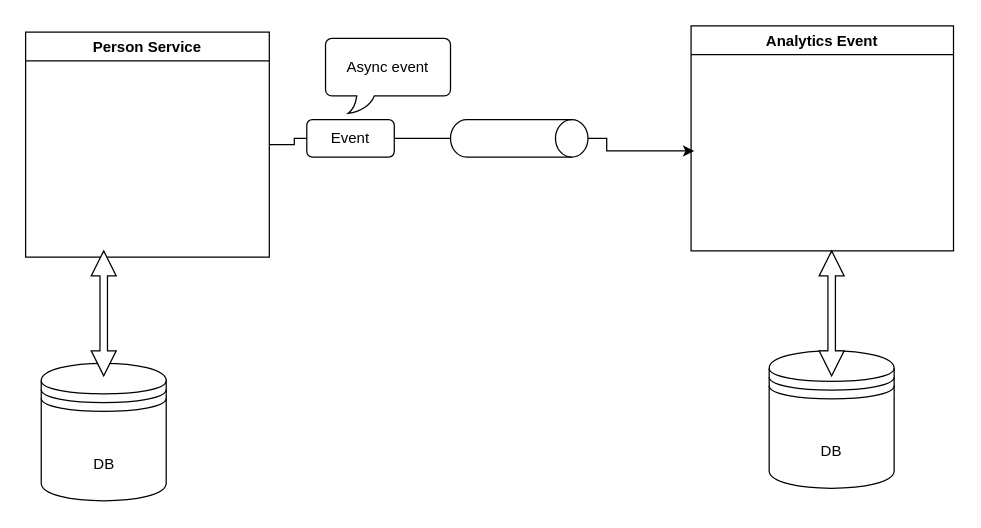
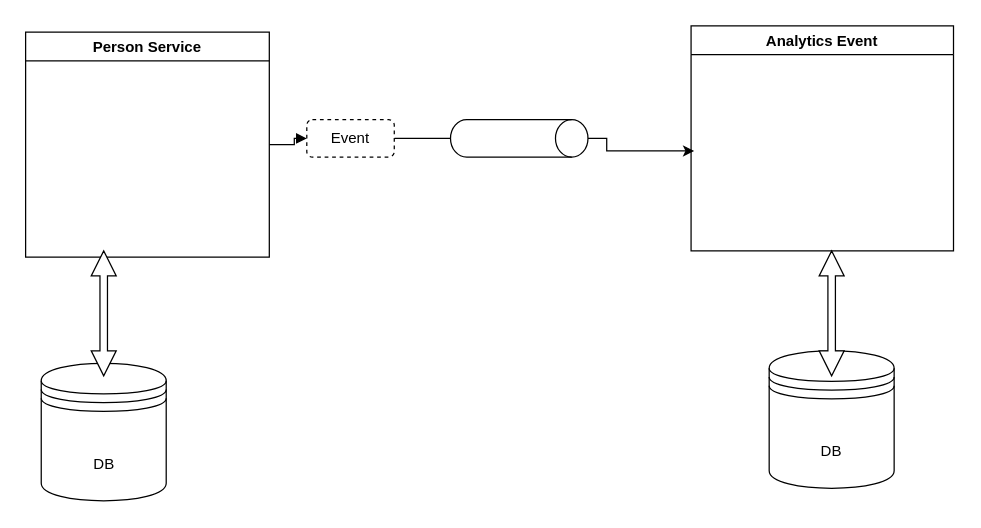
(388, 76) -> none
(298, 138) -> (294, 140)
(351, 138) -> (351, 138)
